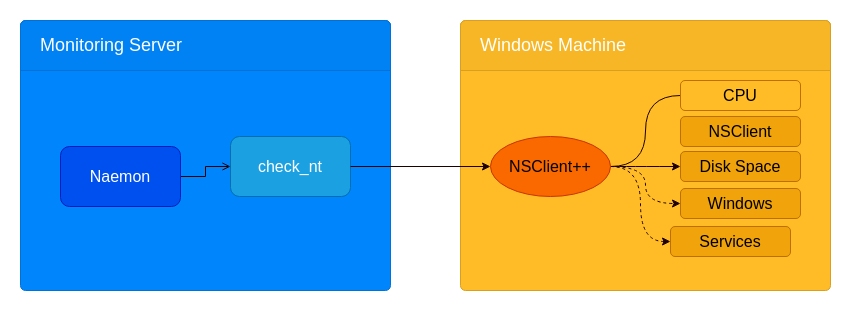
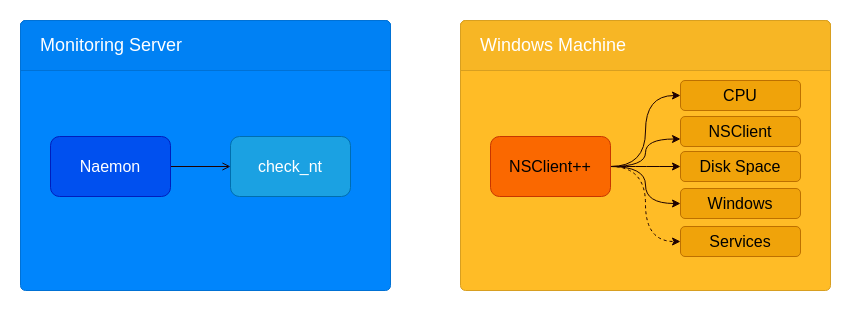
(741, 96) -> (741, 96)
(660, 100) -> (657, 101)
none -> (648, 146)
(417, 167) -> none
(551, 167) -> (551, 167)
(121, 177) -> (111, 167)
(647, 192) -> (647, 192)
(731, 242) -> (741, 242)
